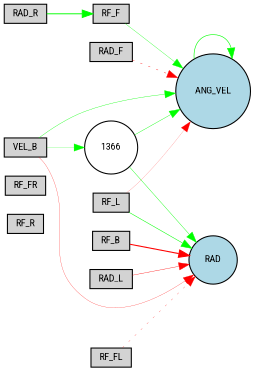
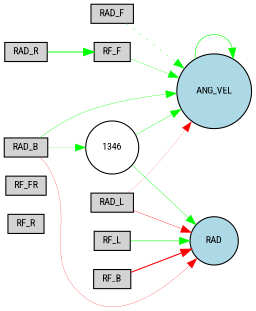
(150, 67) -> (151, 43)
(25, 147) -> (26, 147)
(111, 147) -> (112, 147)
(157, 163) -> (158, 163)
(111, 358) -> none
